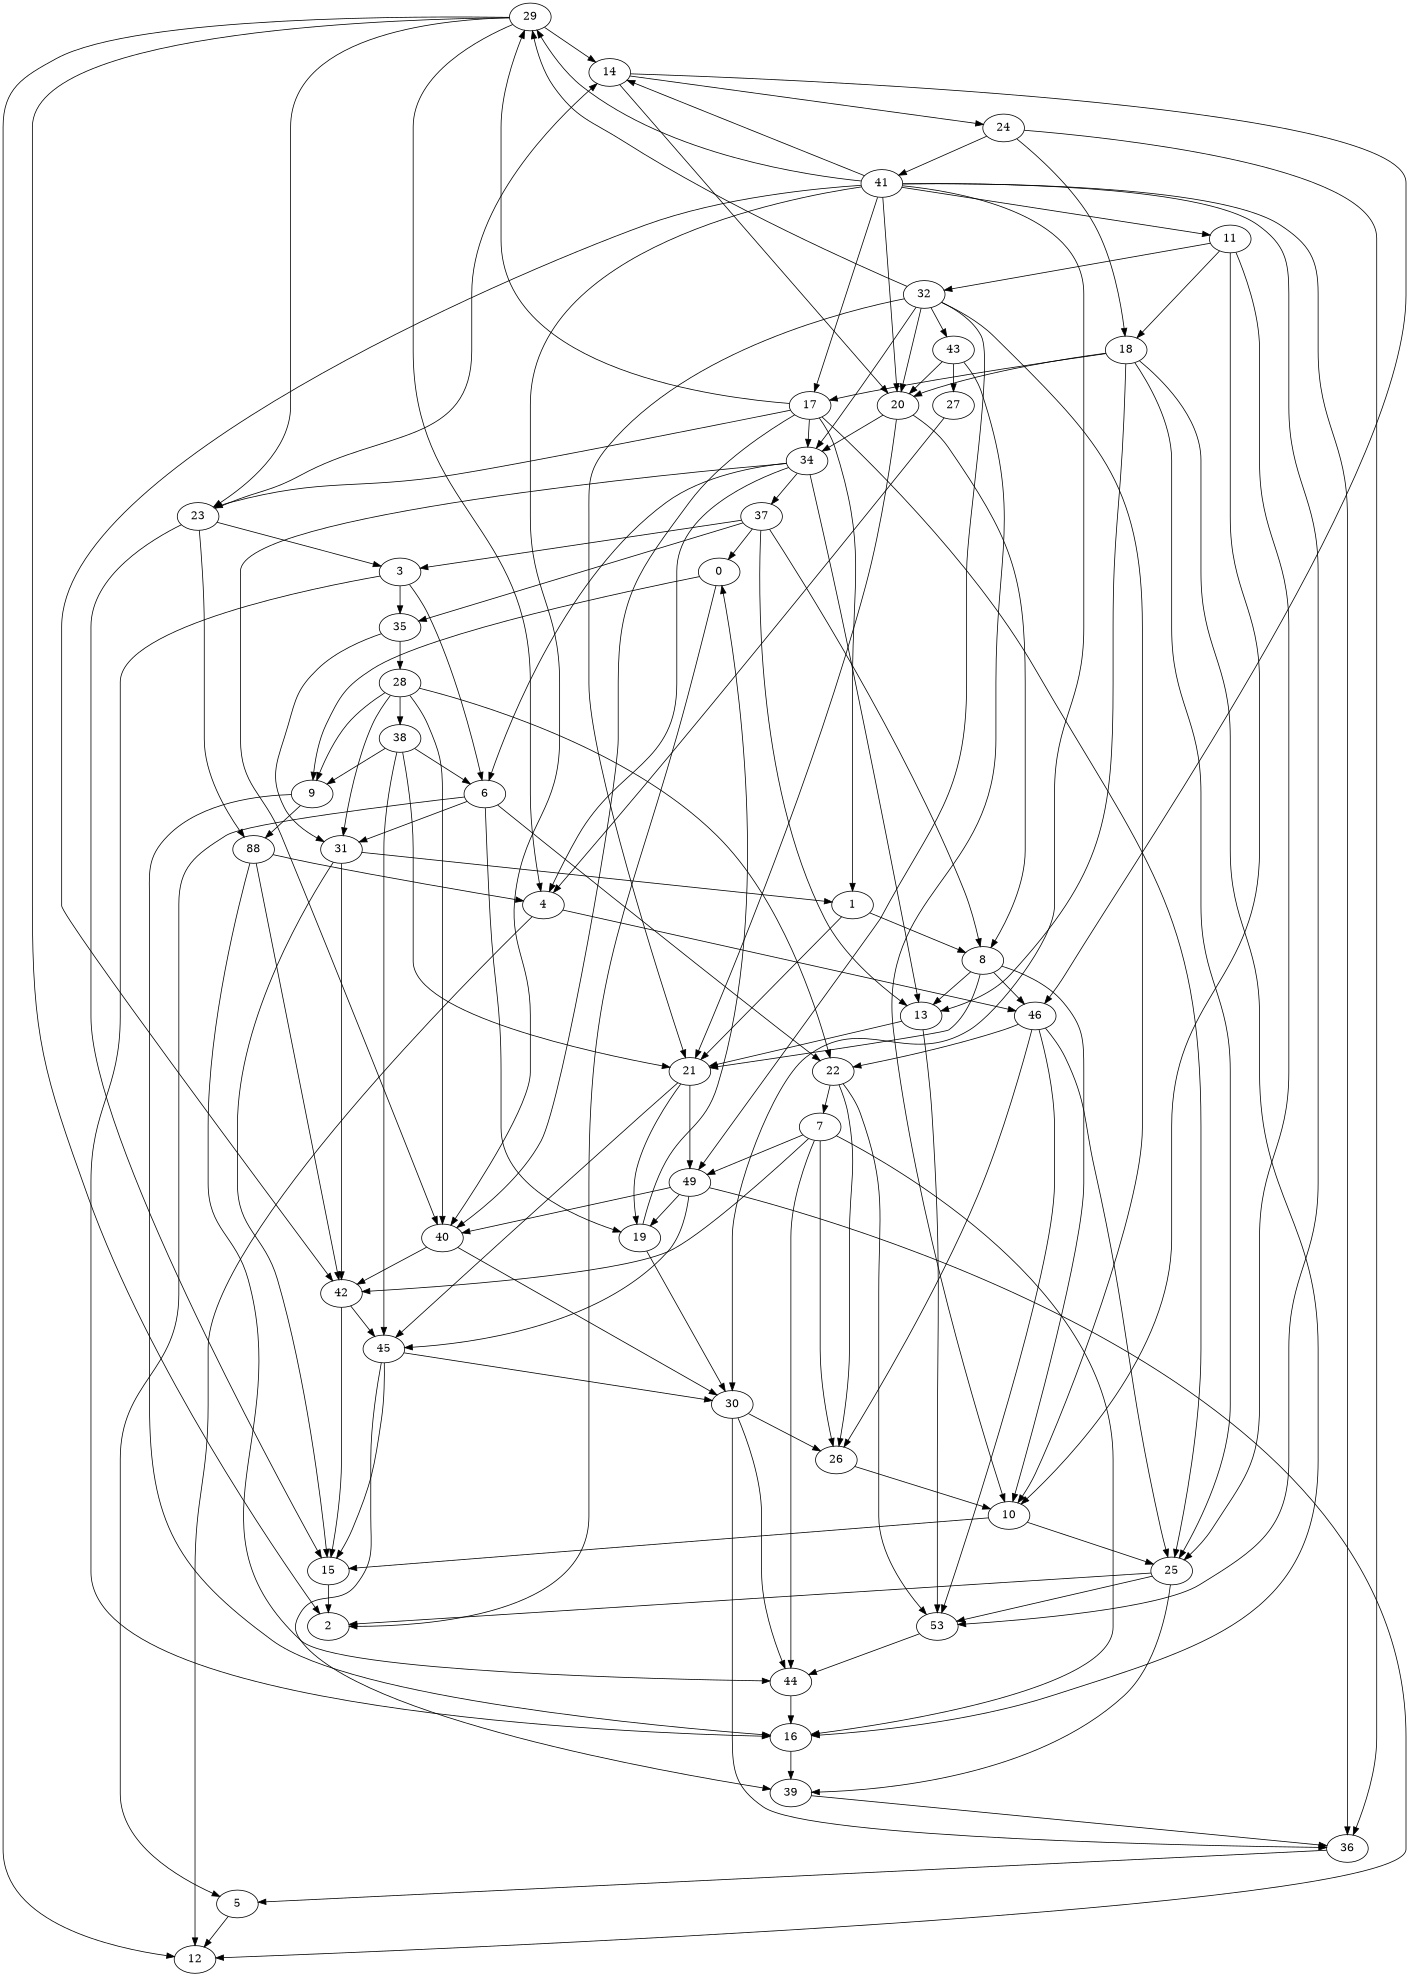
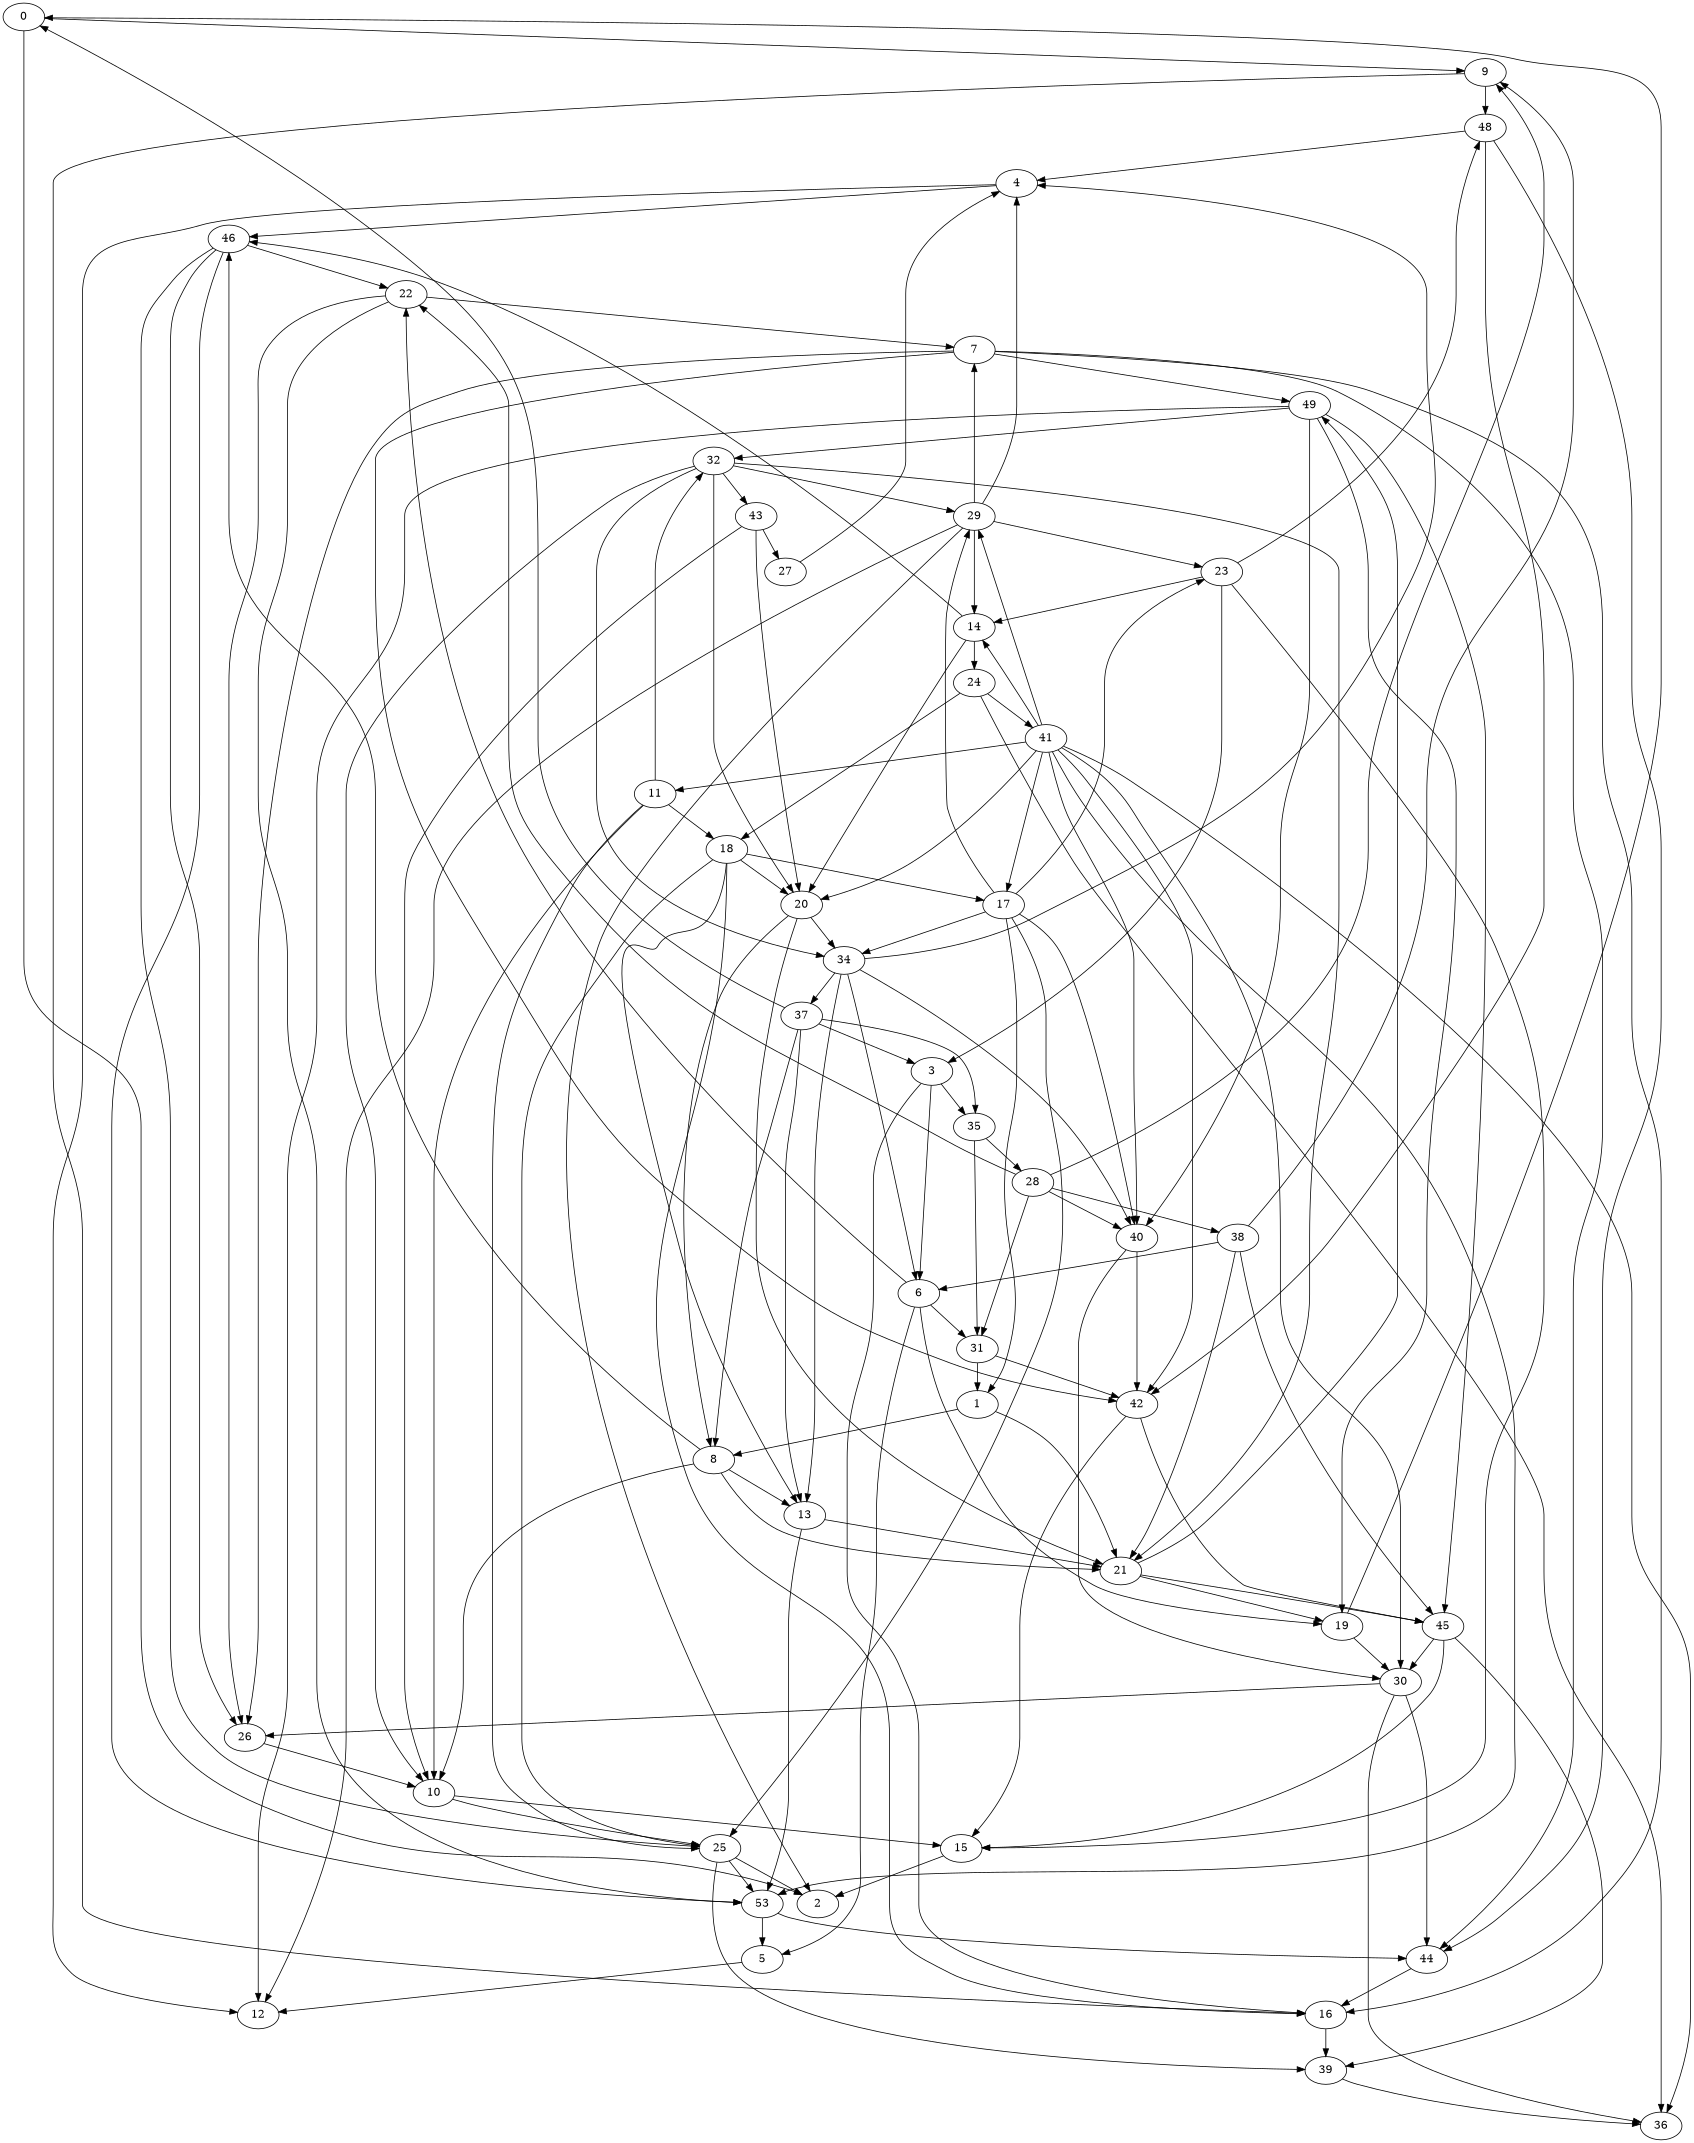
none -> (974, 444)
(959, 761) -> (1029, 432)
(254, 849) -> (1485, 128)
(240, 1202) -> none
(796, 1876) -> (762, 1928)
